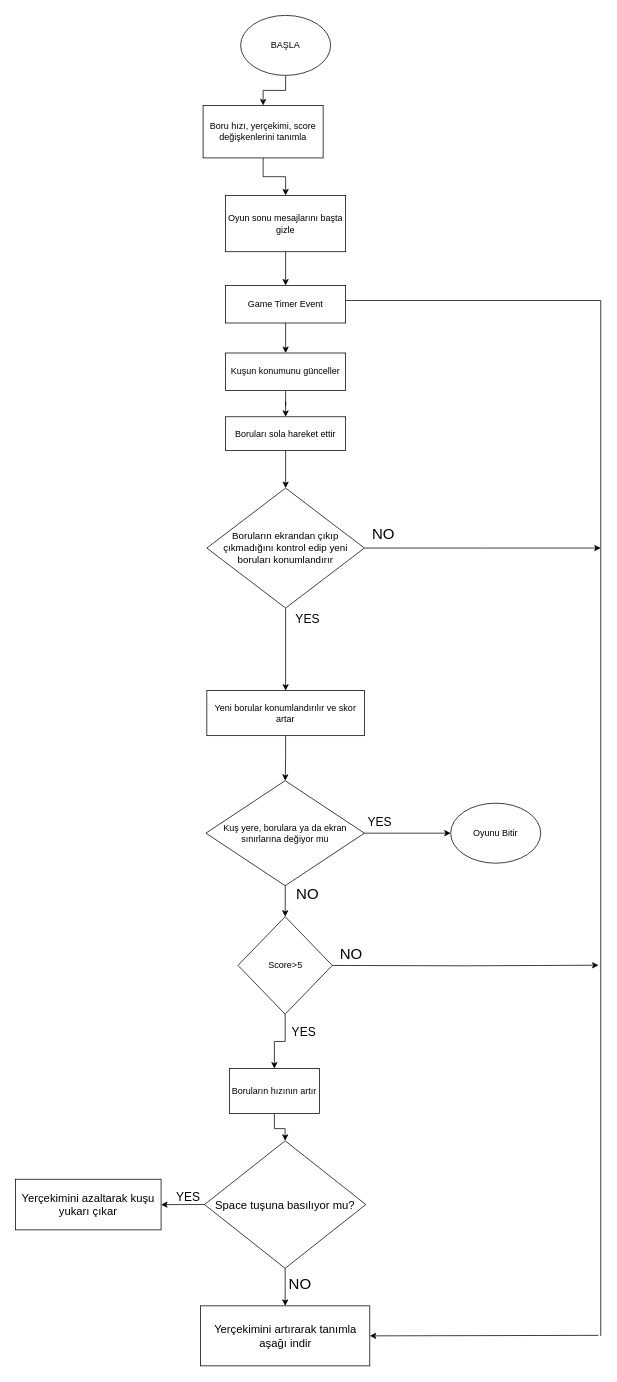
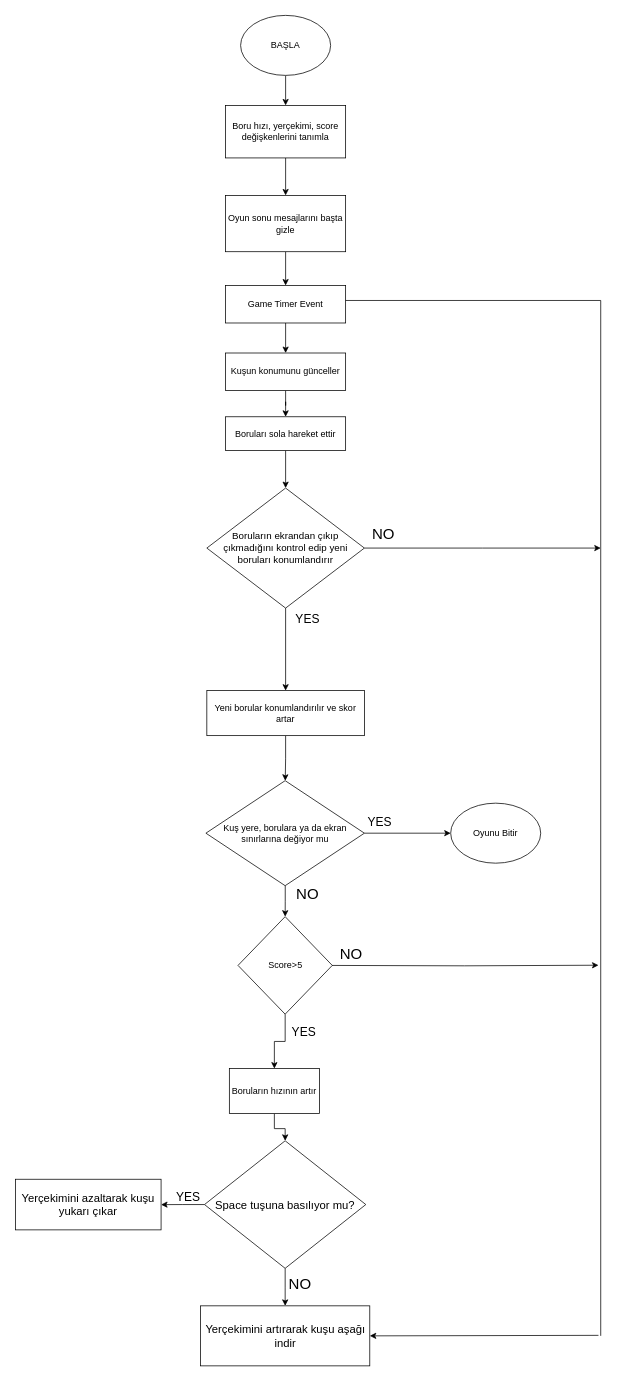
(263, 132) -> (285, 132)
(285, 1335) -> (285, 1335)
